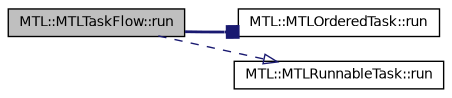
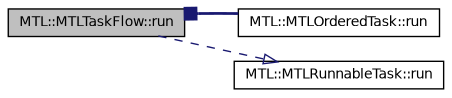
(205, 32) -> (219, 13)
